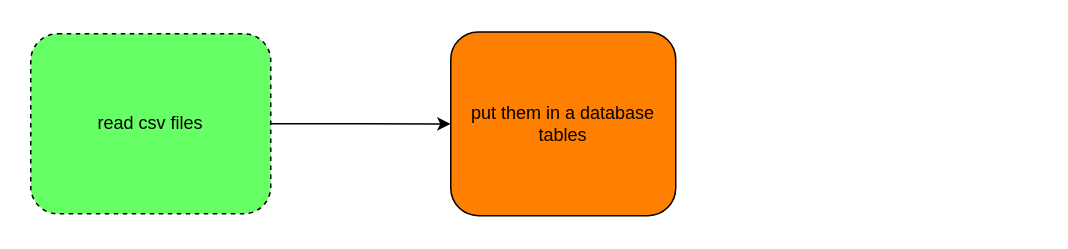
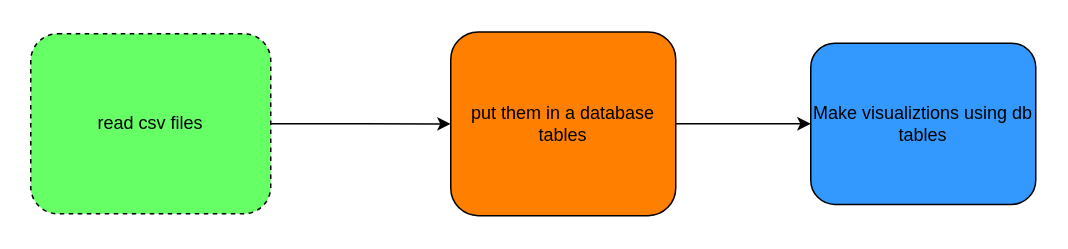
none -> (738, 124)
none -> (923, 124)
